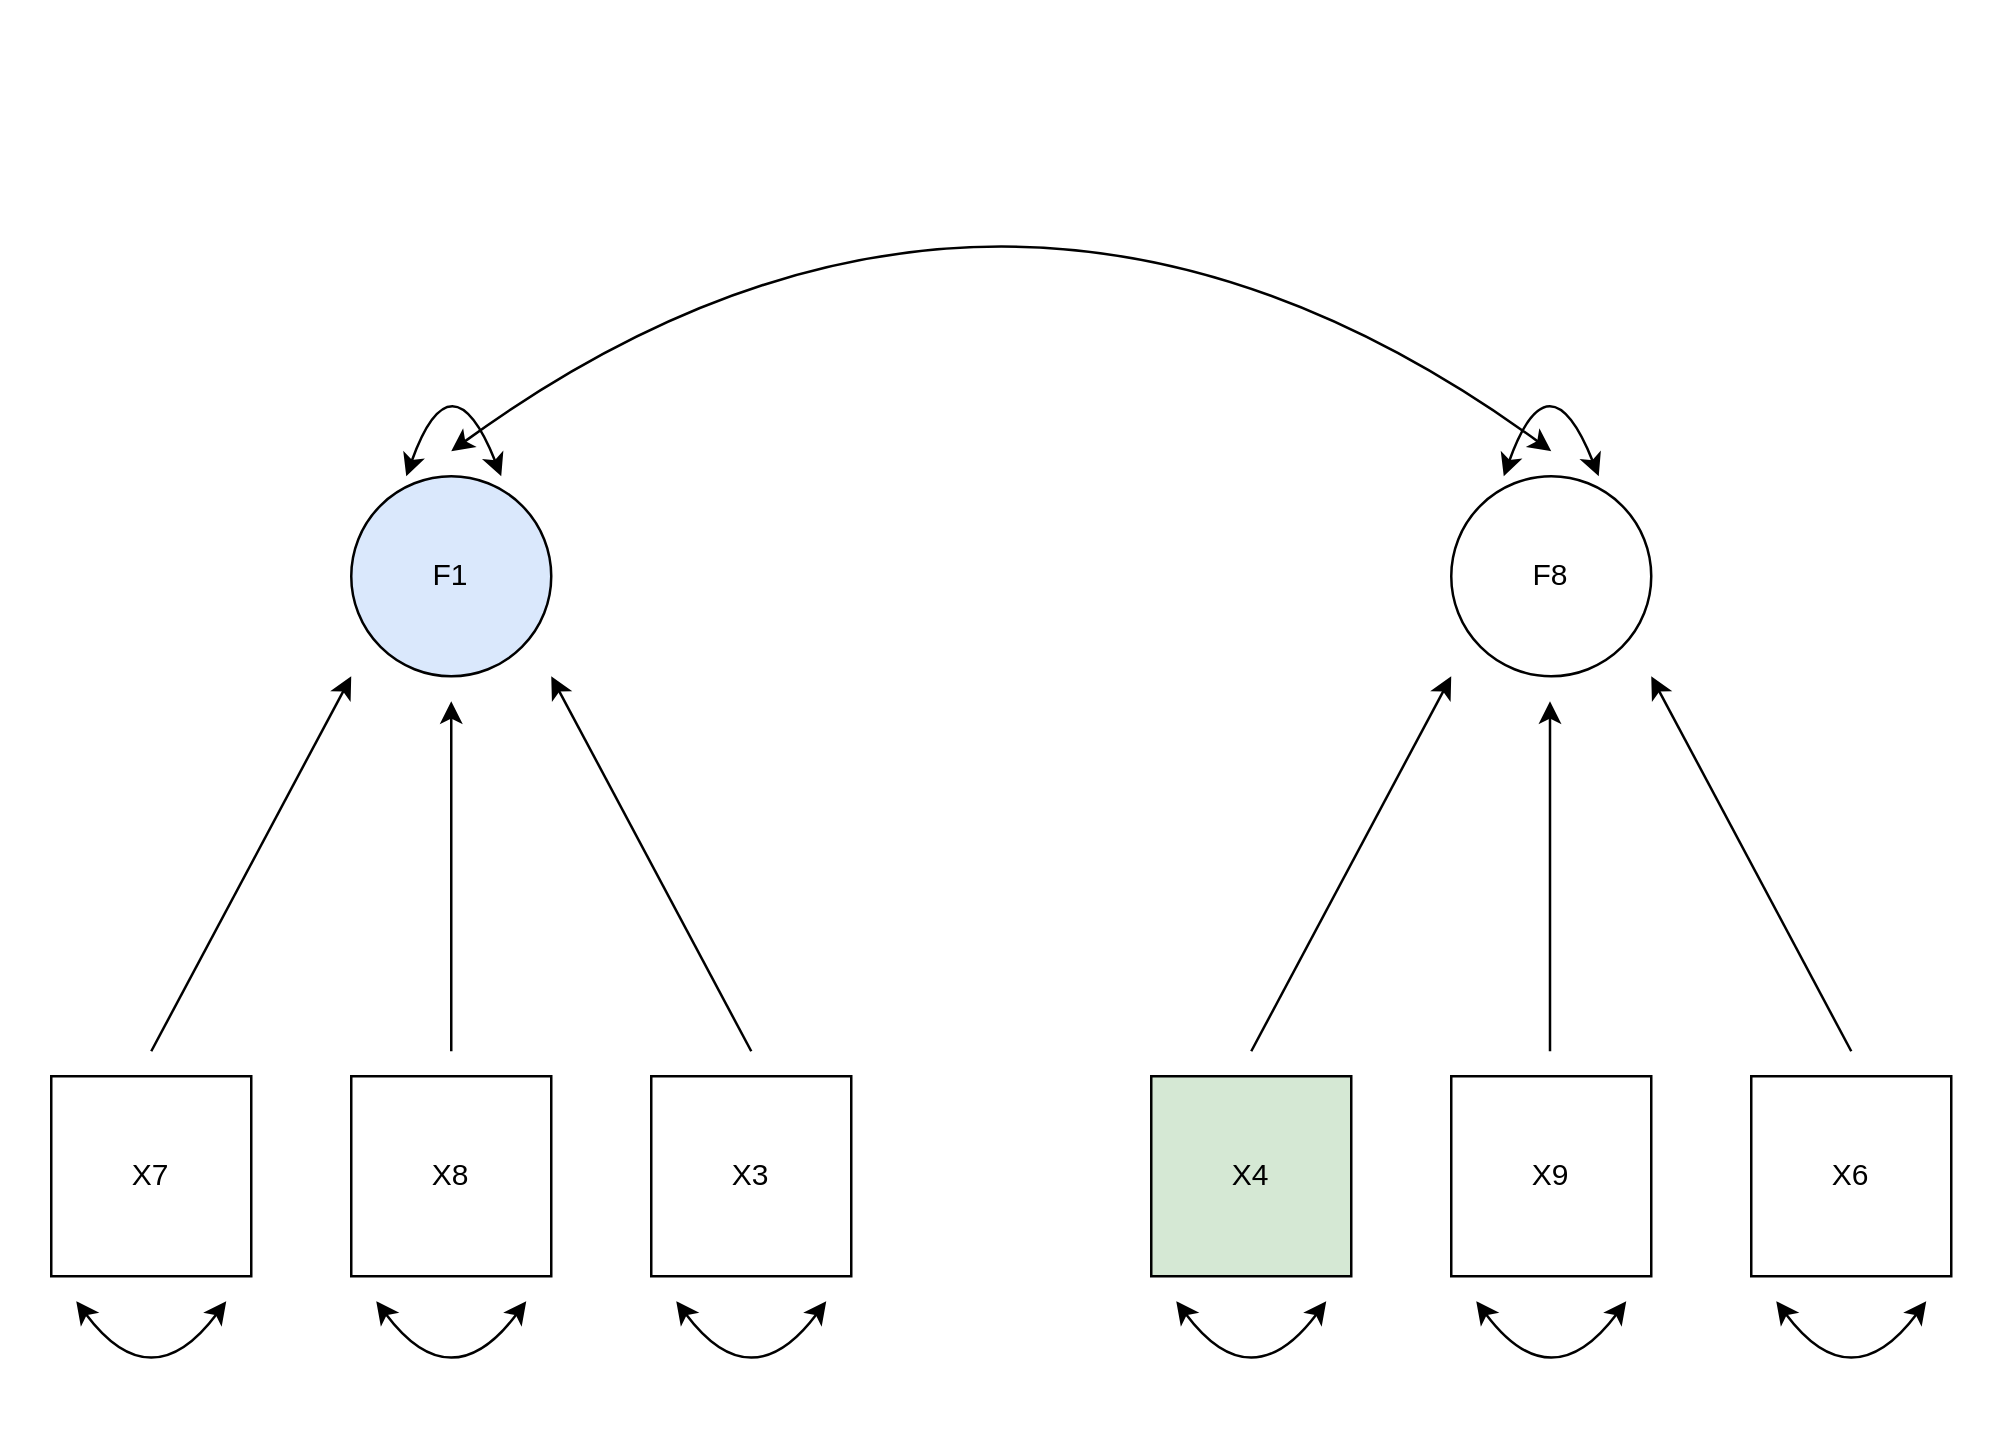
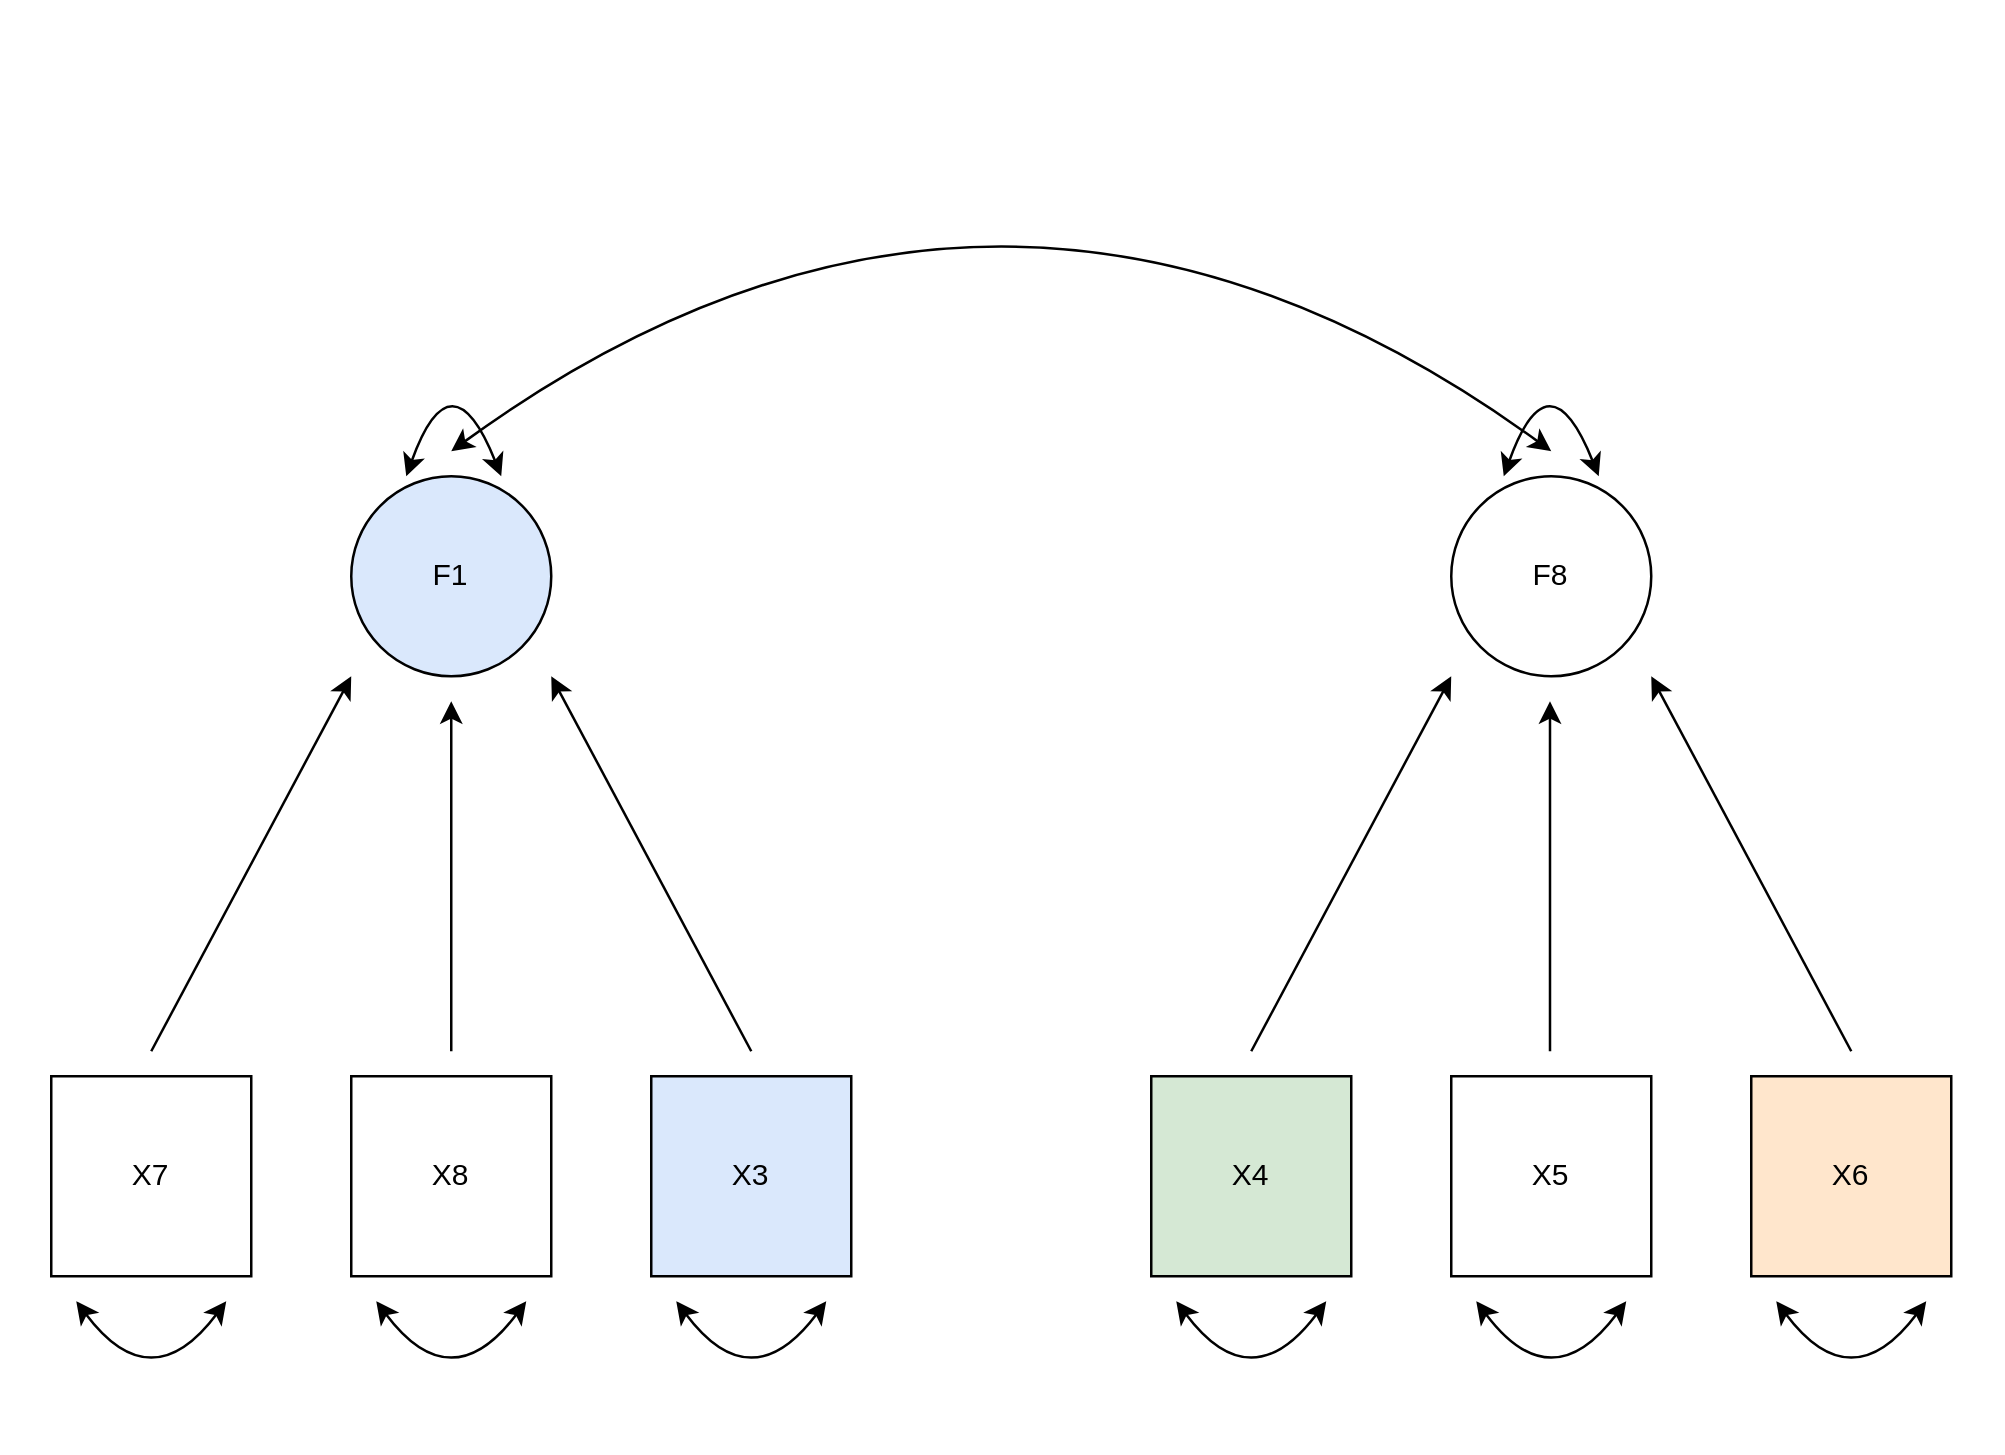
(751, 1176) -> (751, 1176)
(1551, 1176) -> (1551, 1176)
(1851, 1176) -> (1851, 1176)
